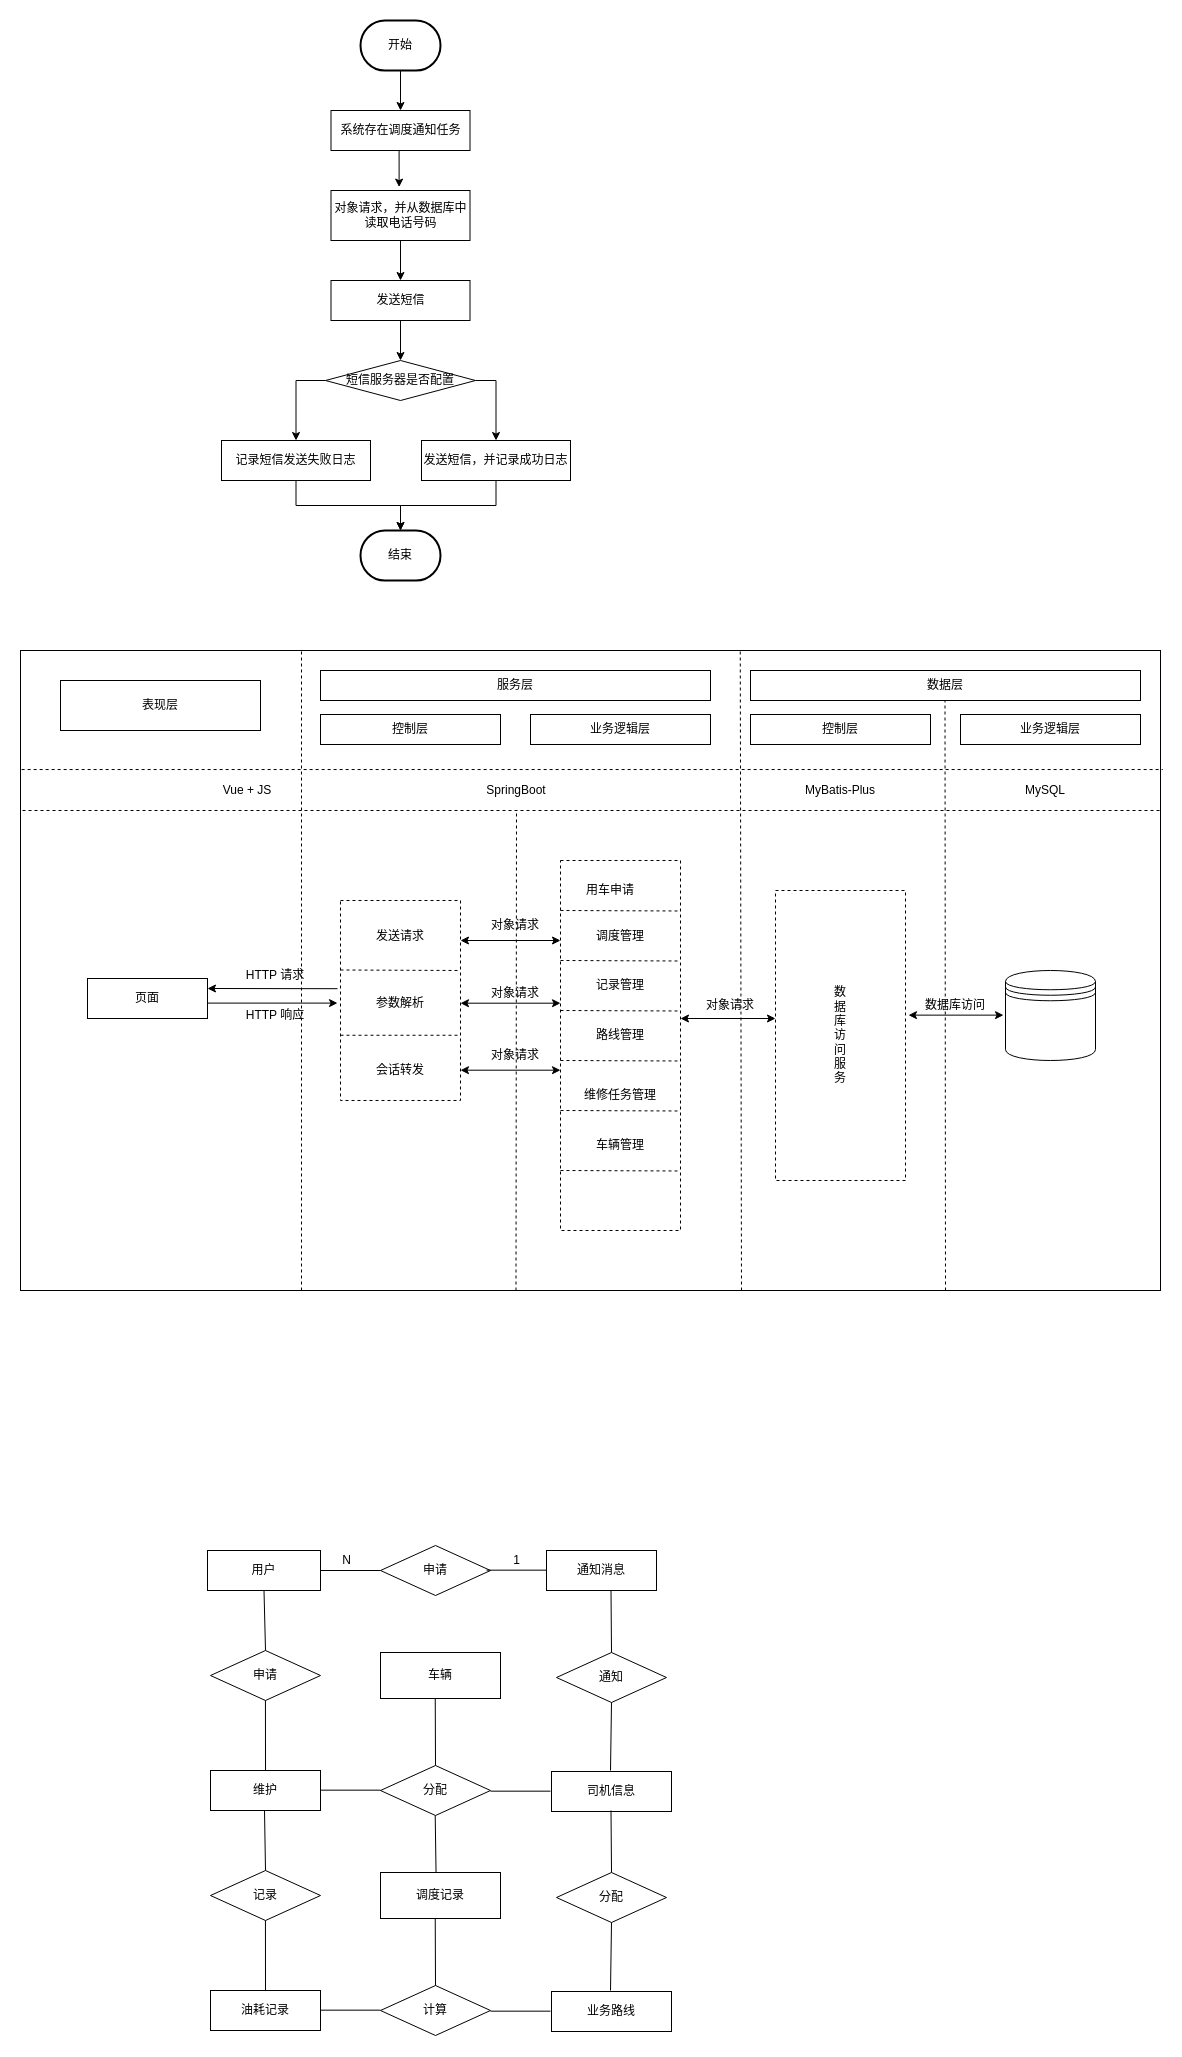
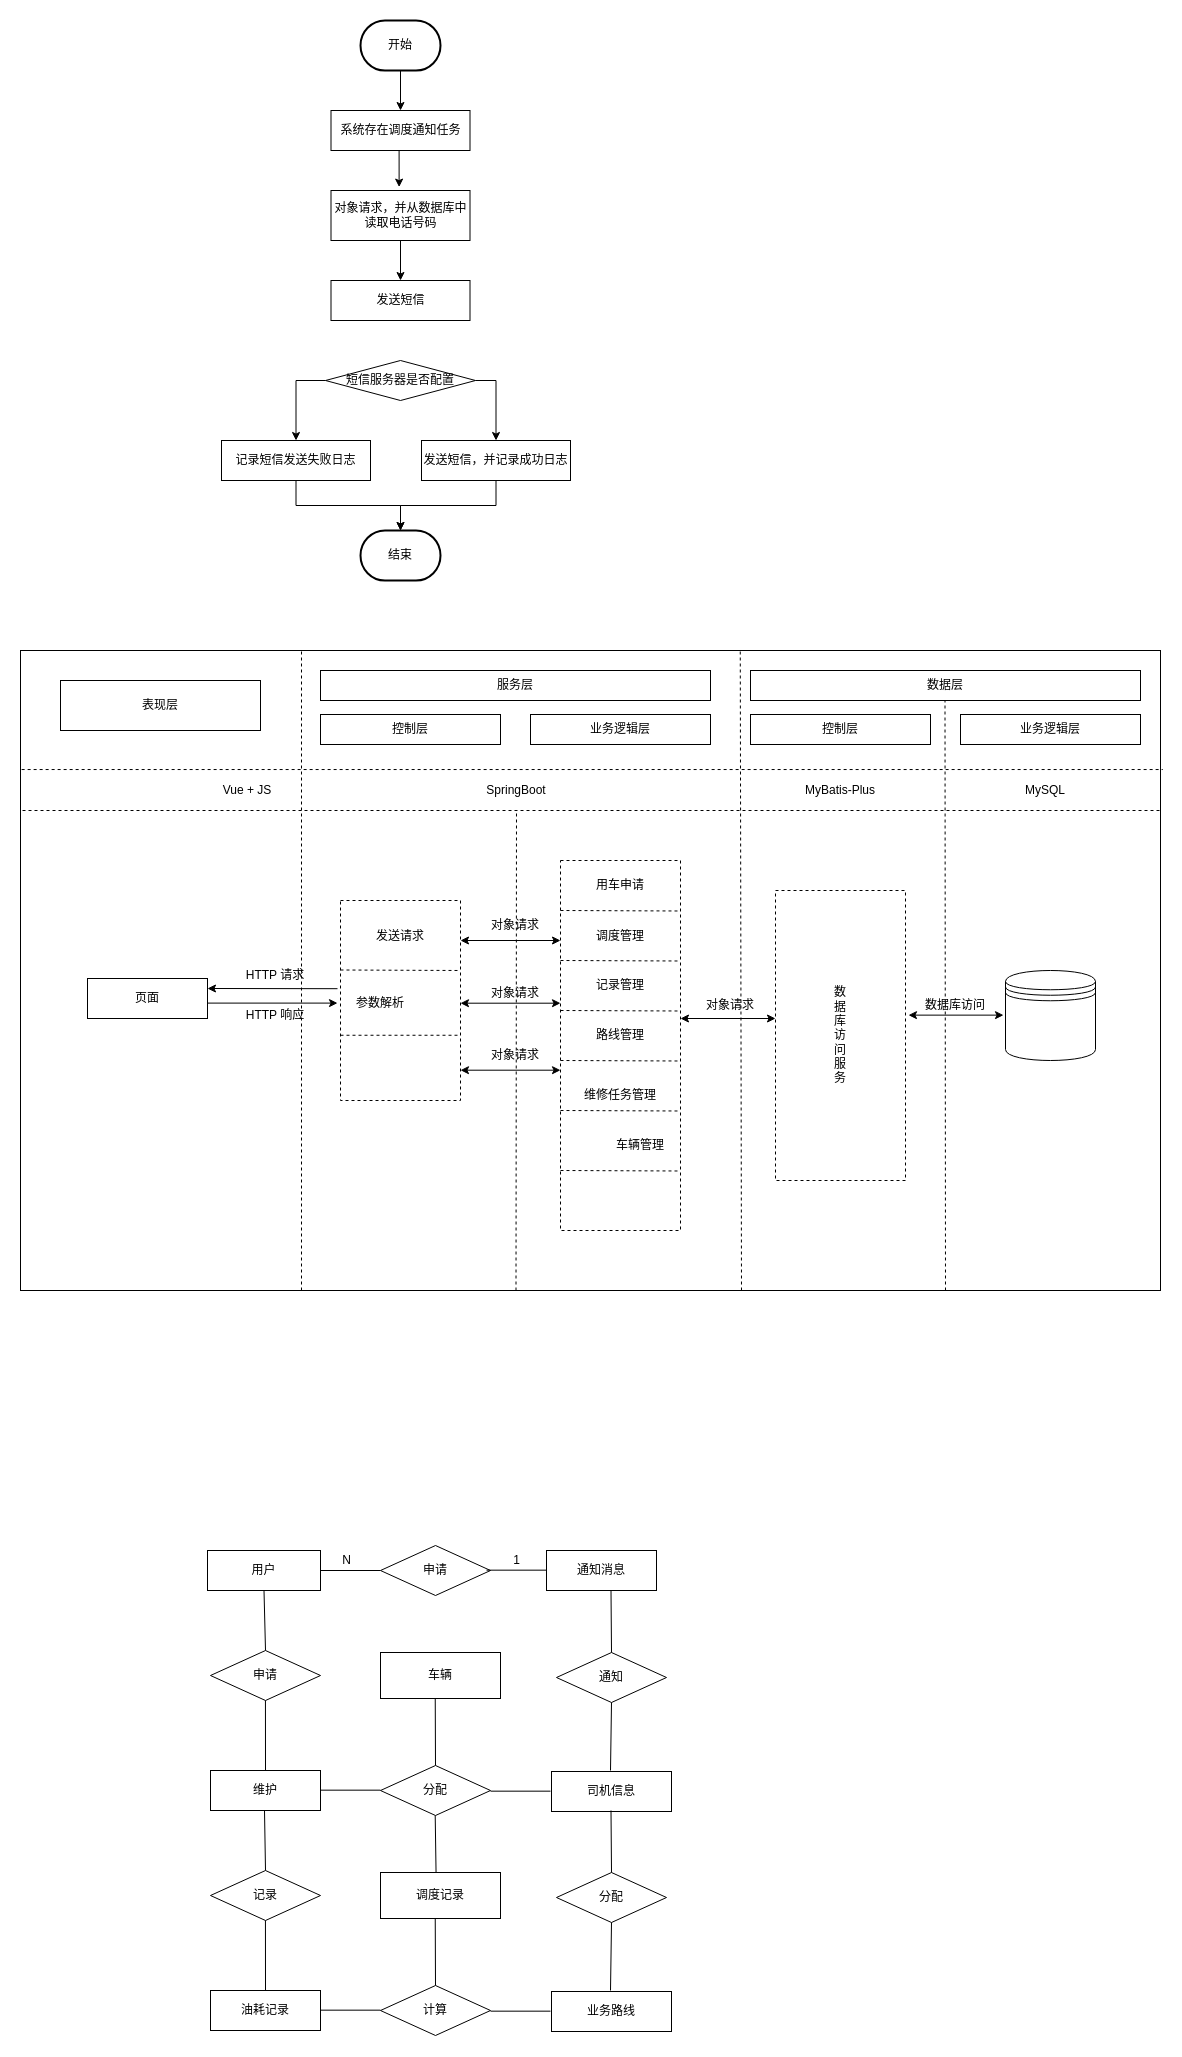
(401, 337) -> none
(611, 891) -> (621, 886)
(401, 1004) -> (381, 1004)
(401, 1071) -> none
(621, 1146) -> (641, 1146)
